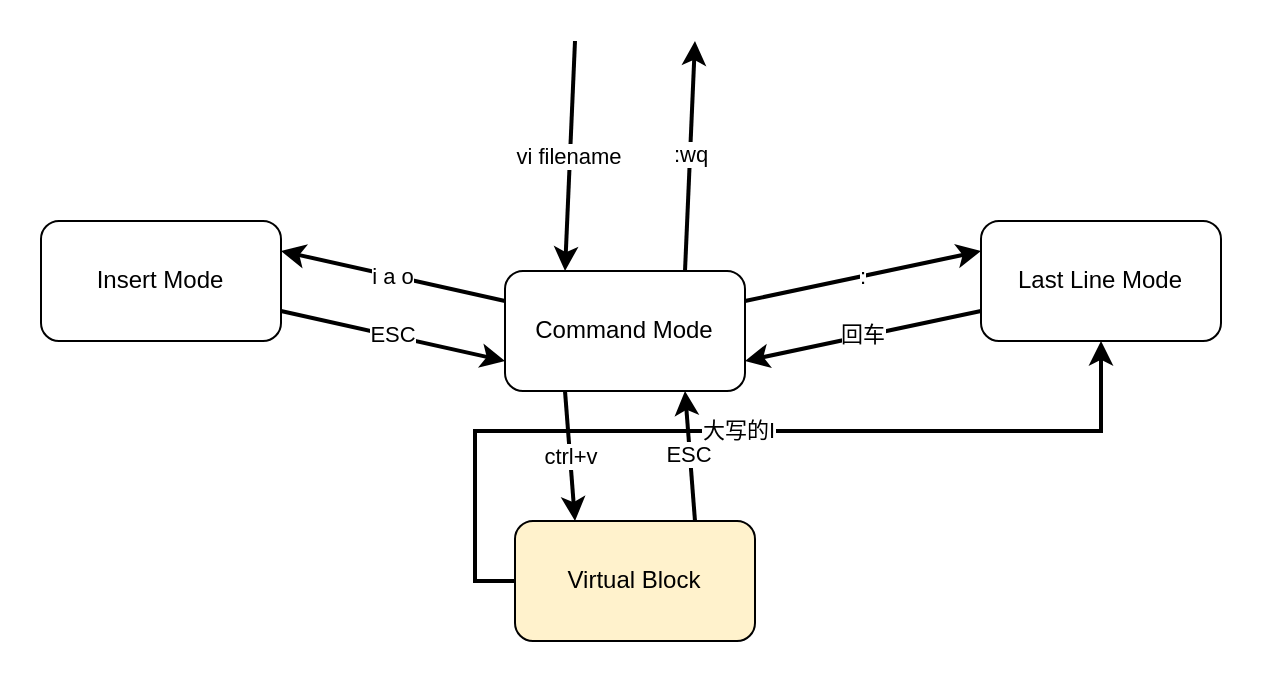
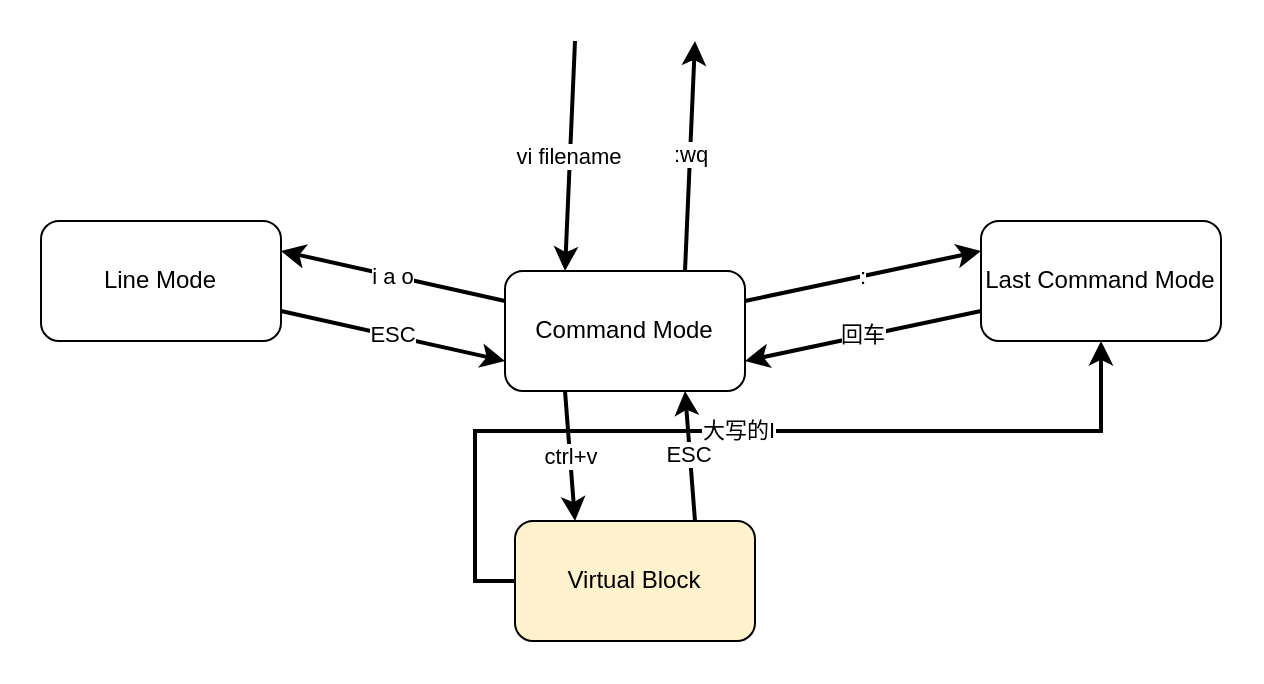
(161, 281) -> (161, 281)
(1101, 281) -> (1101, 281)
